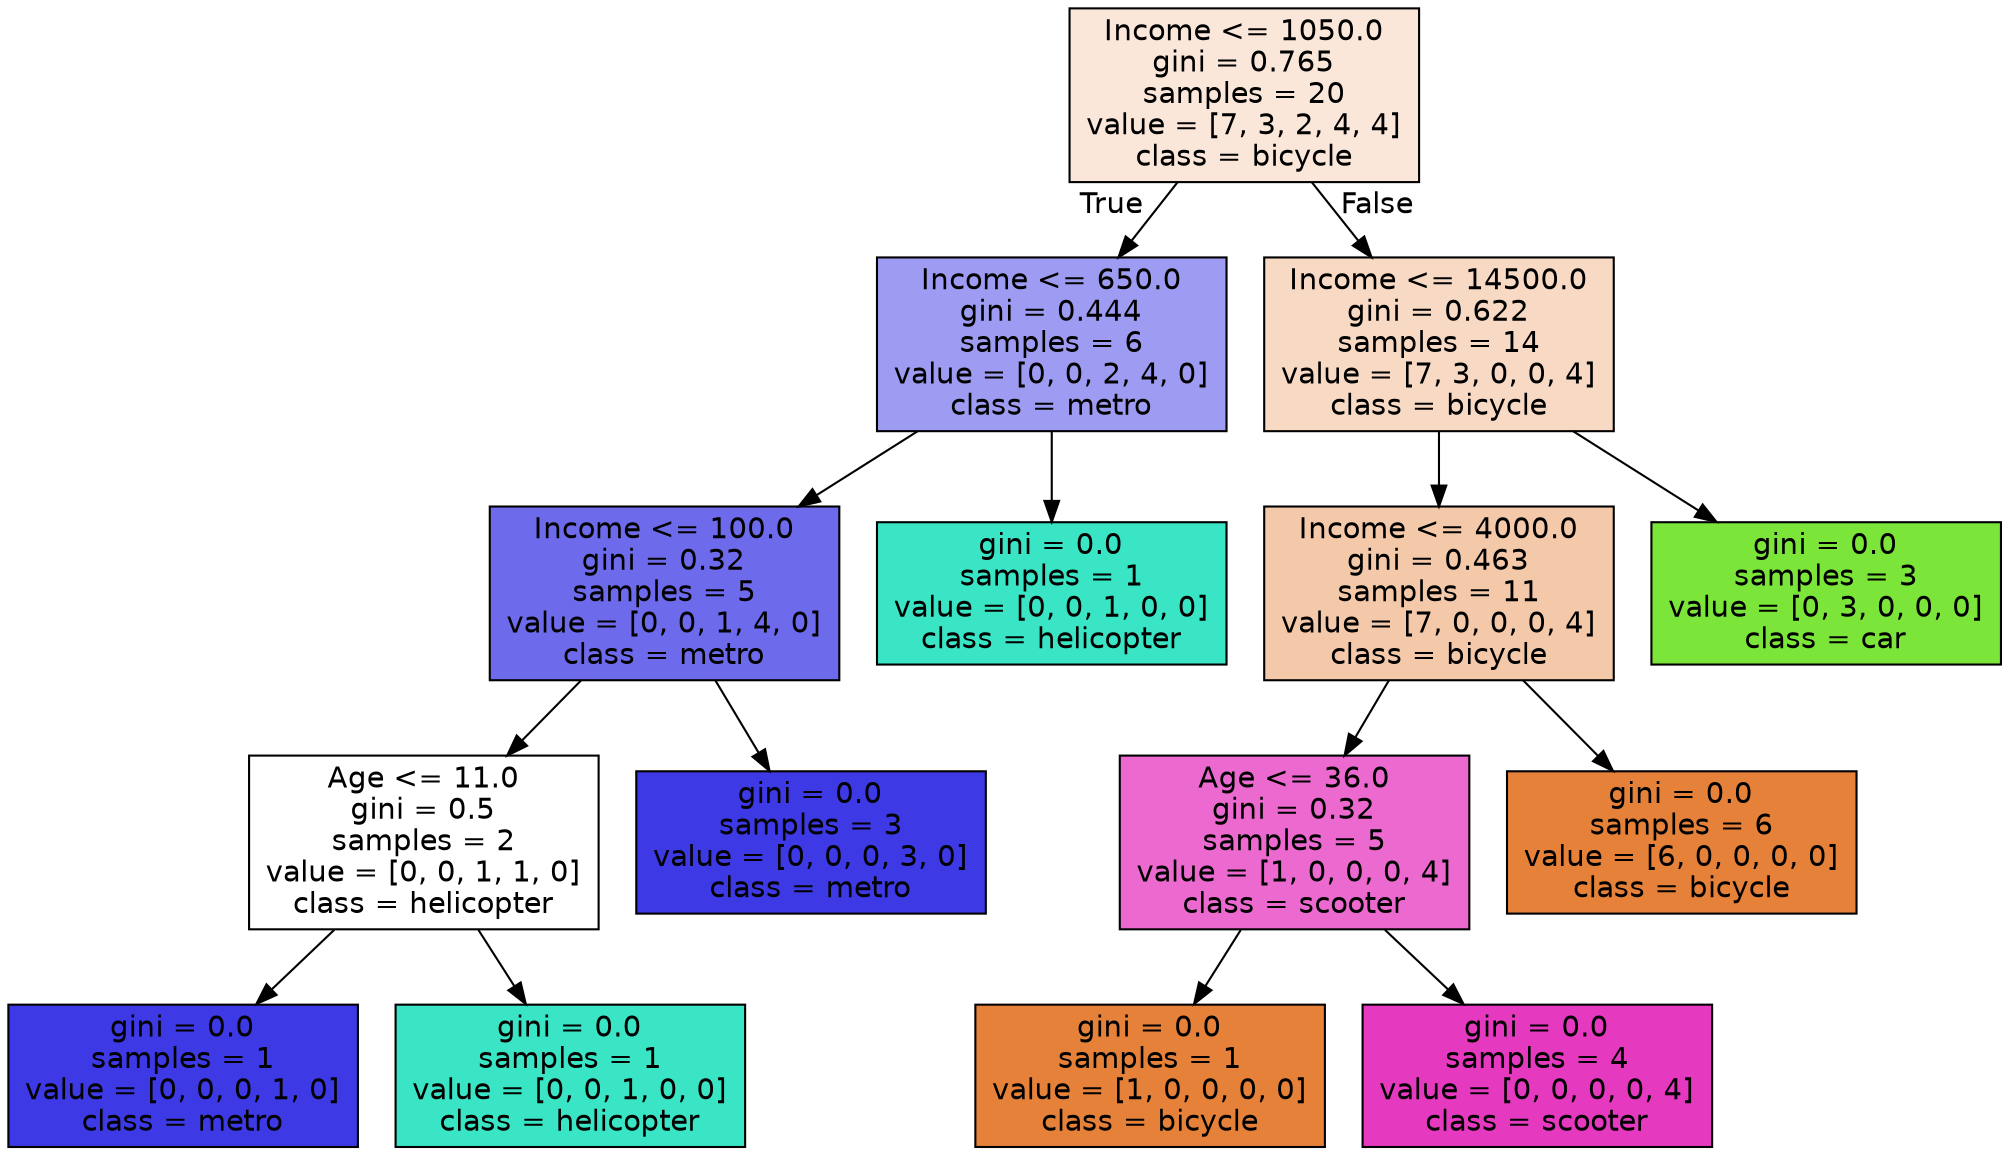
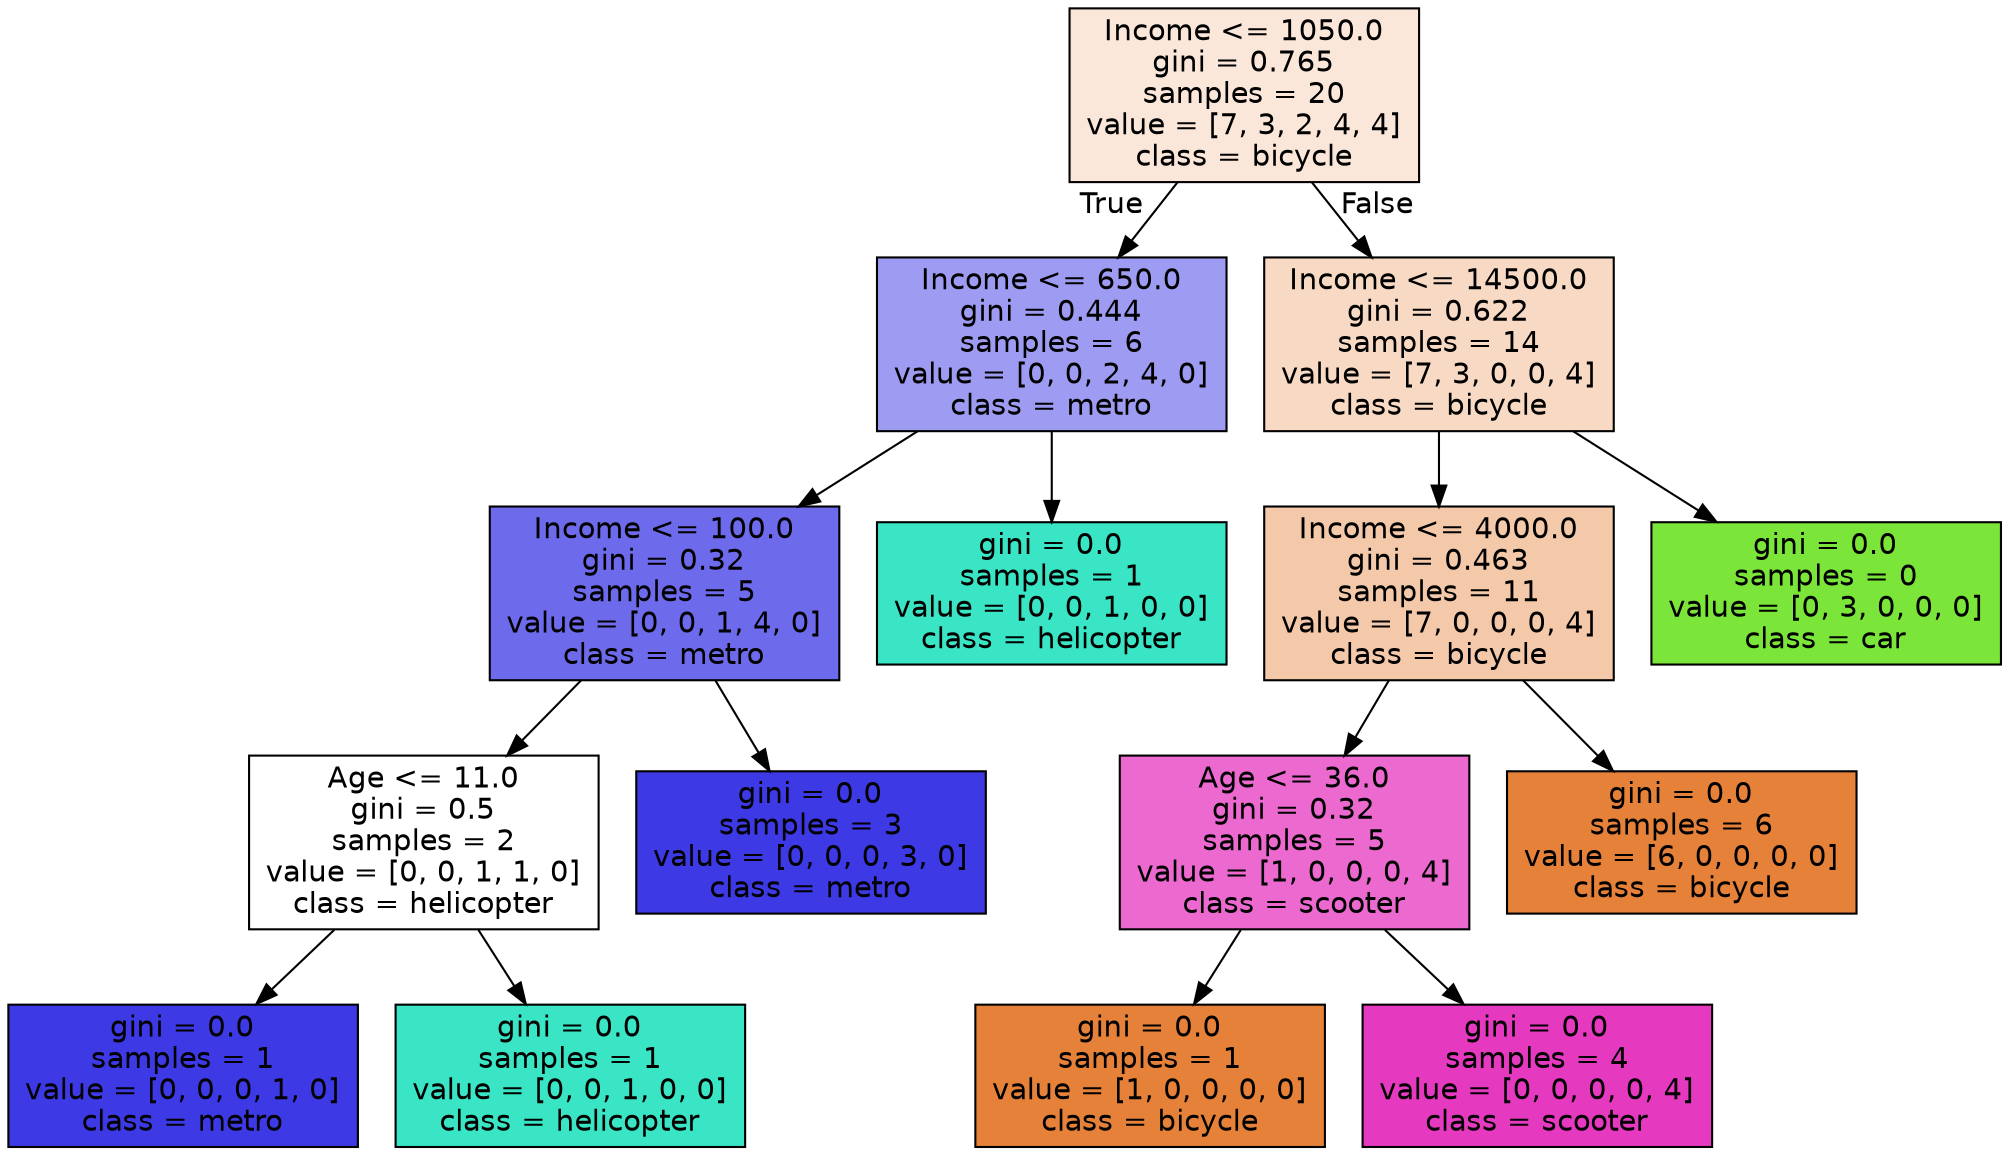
(1826, 593) -> (1826, 593)
